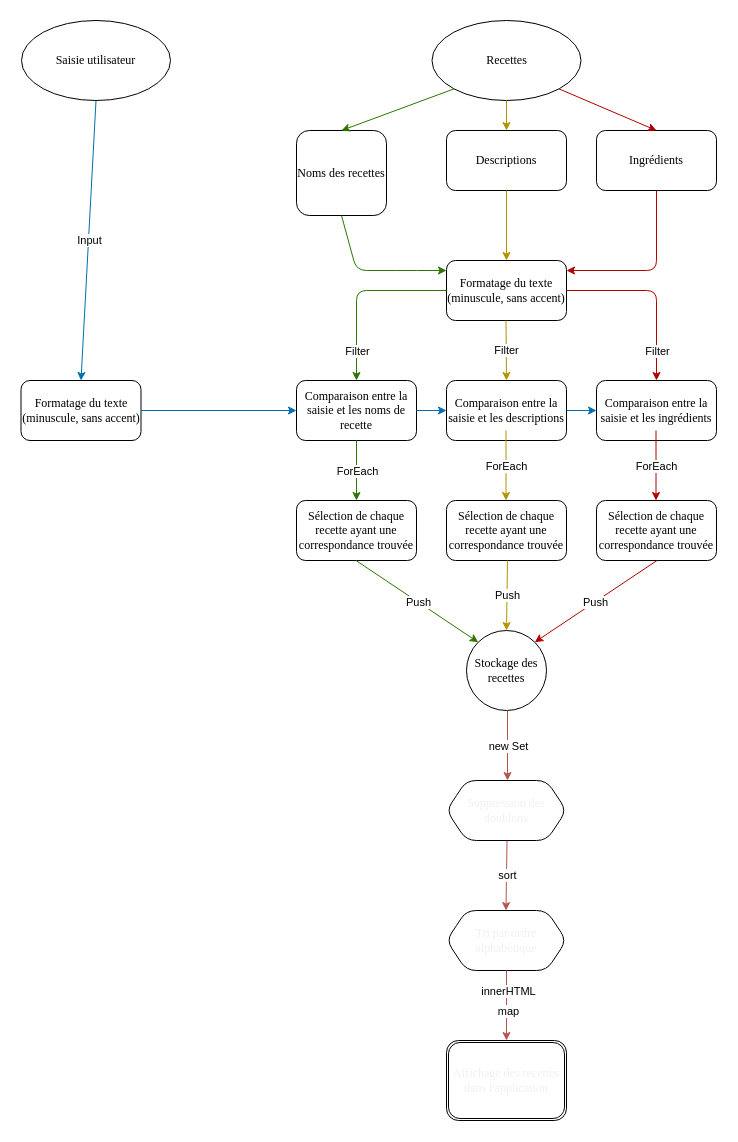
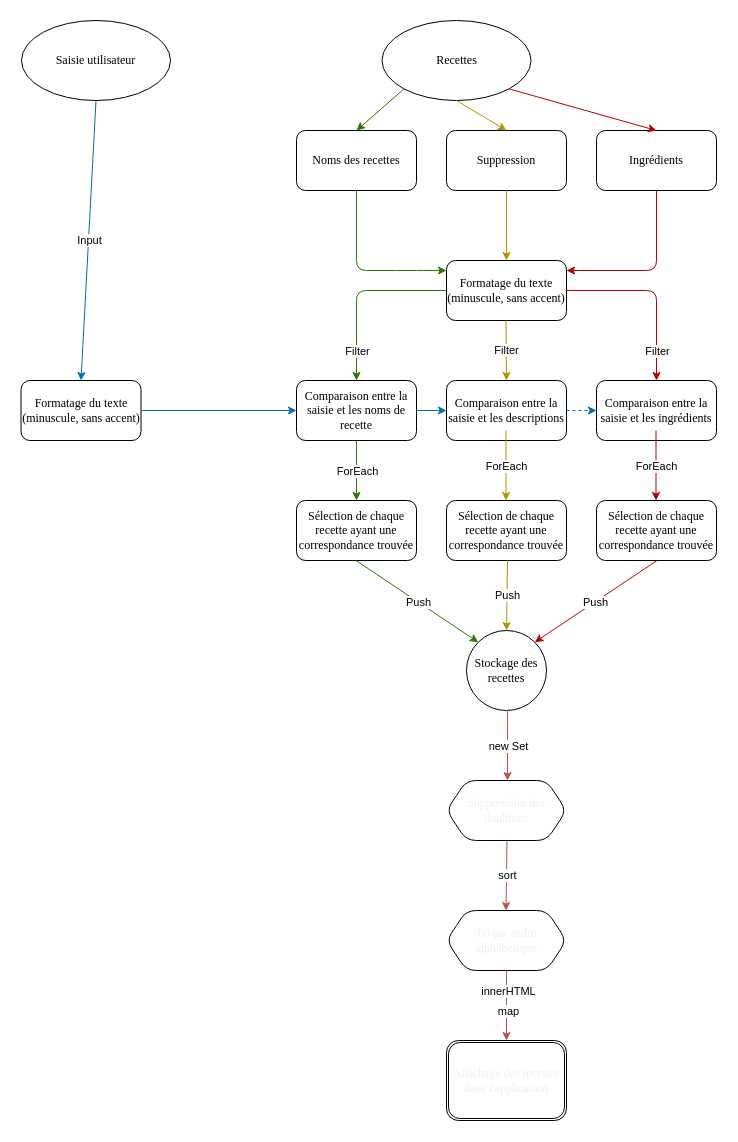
(507, 61) -> (457, 61)
(507, 161) -> (507, 161)
(342, 173) -> (357, 161)
(579, 411) -> (579, 411)
